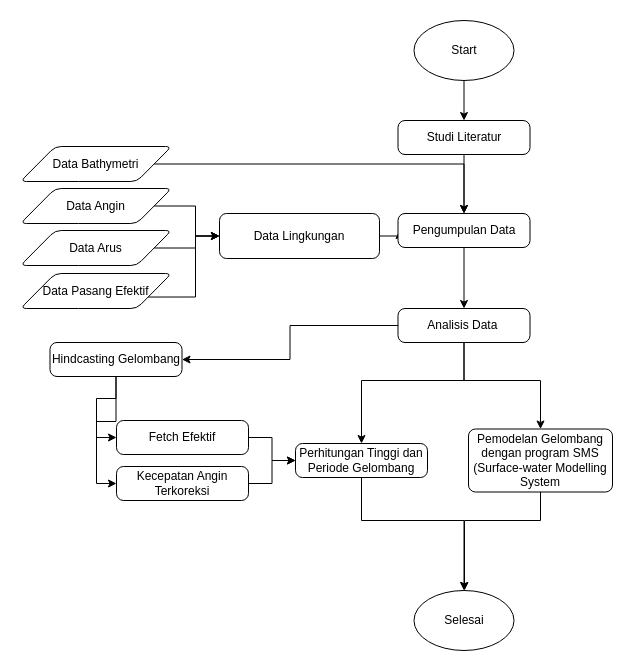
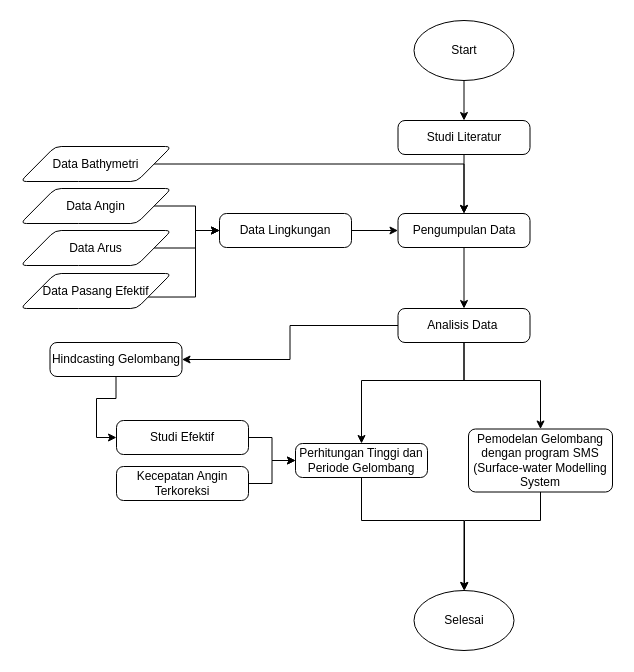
(300, 236) -> (286, 231)
(183, 438) -> (183, 438)
(97, 468) -> none
